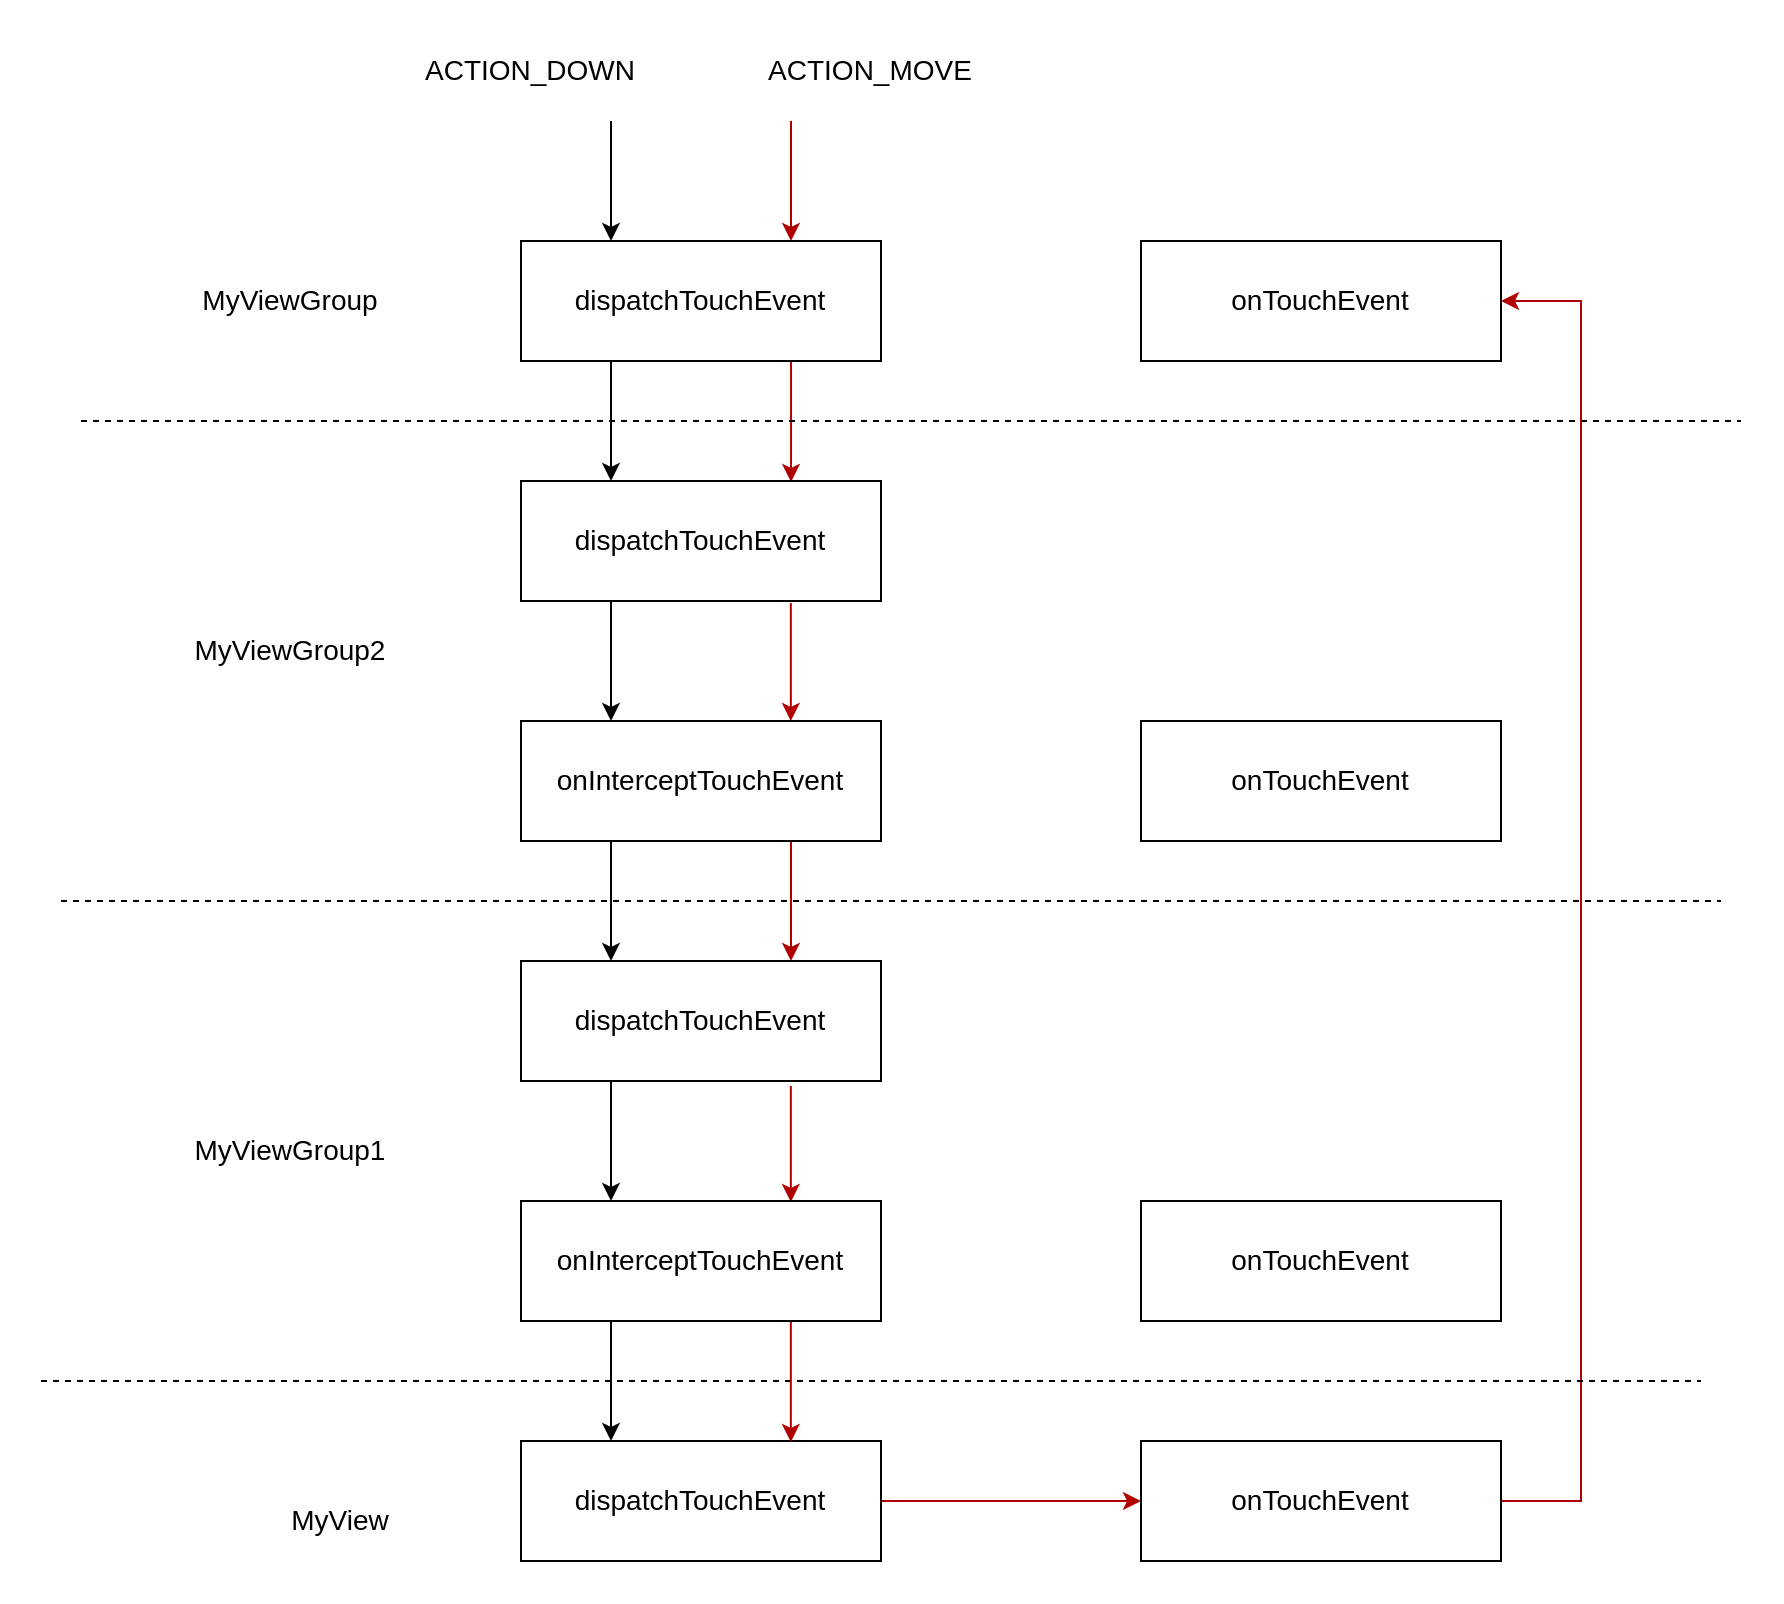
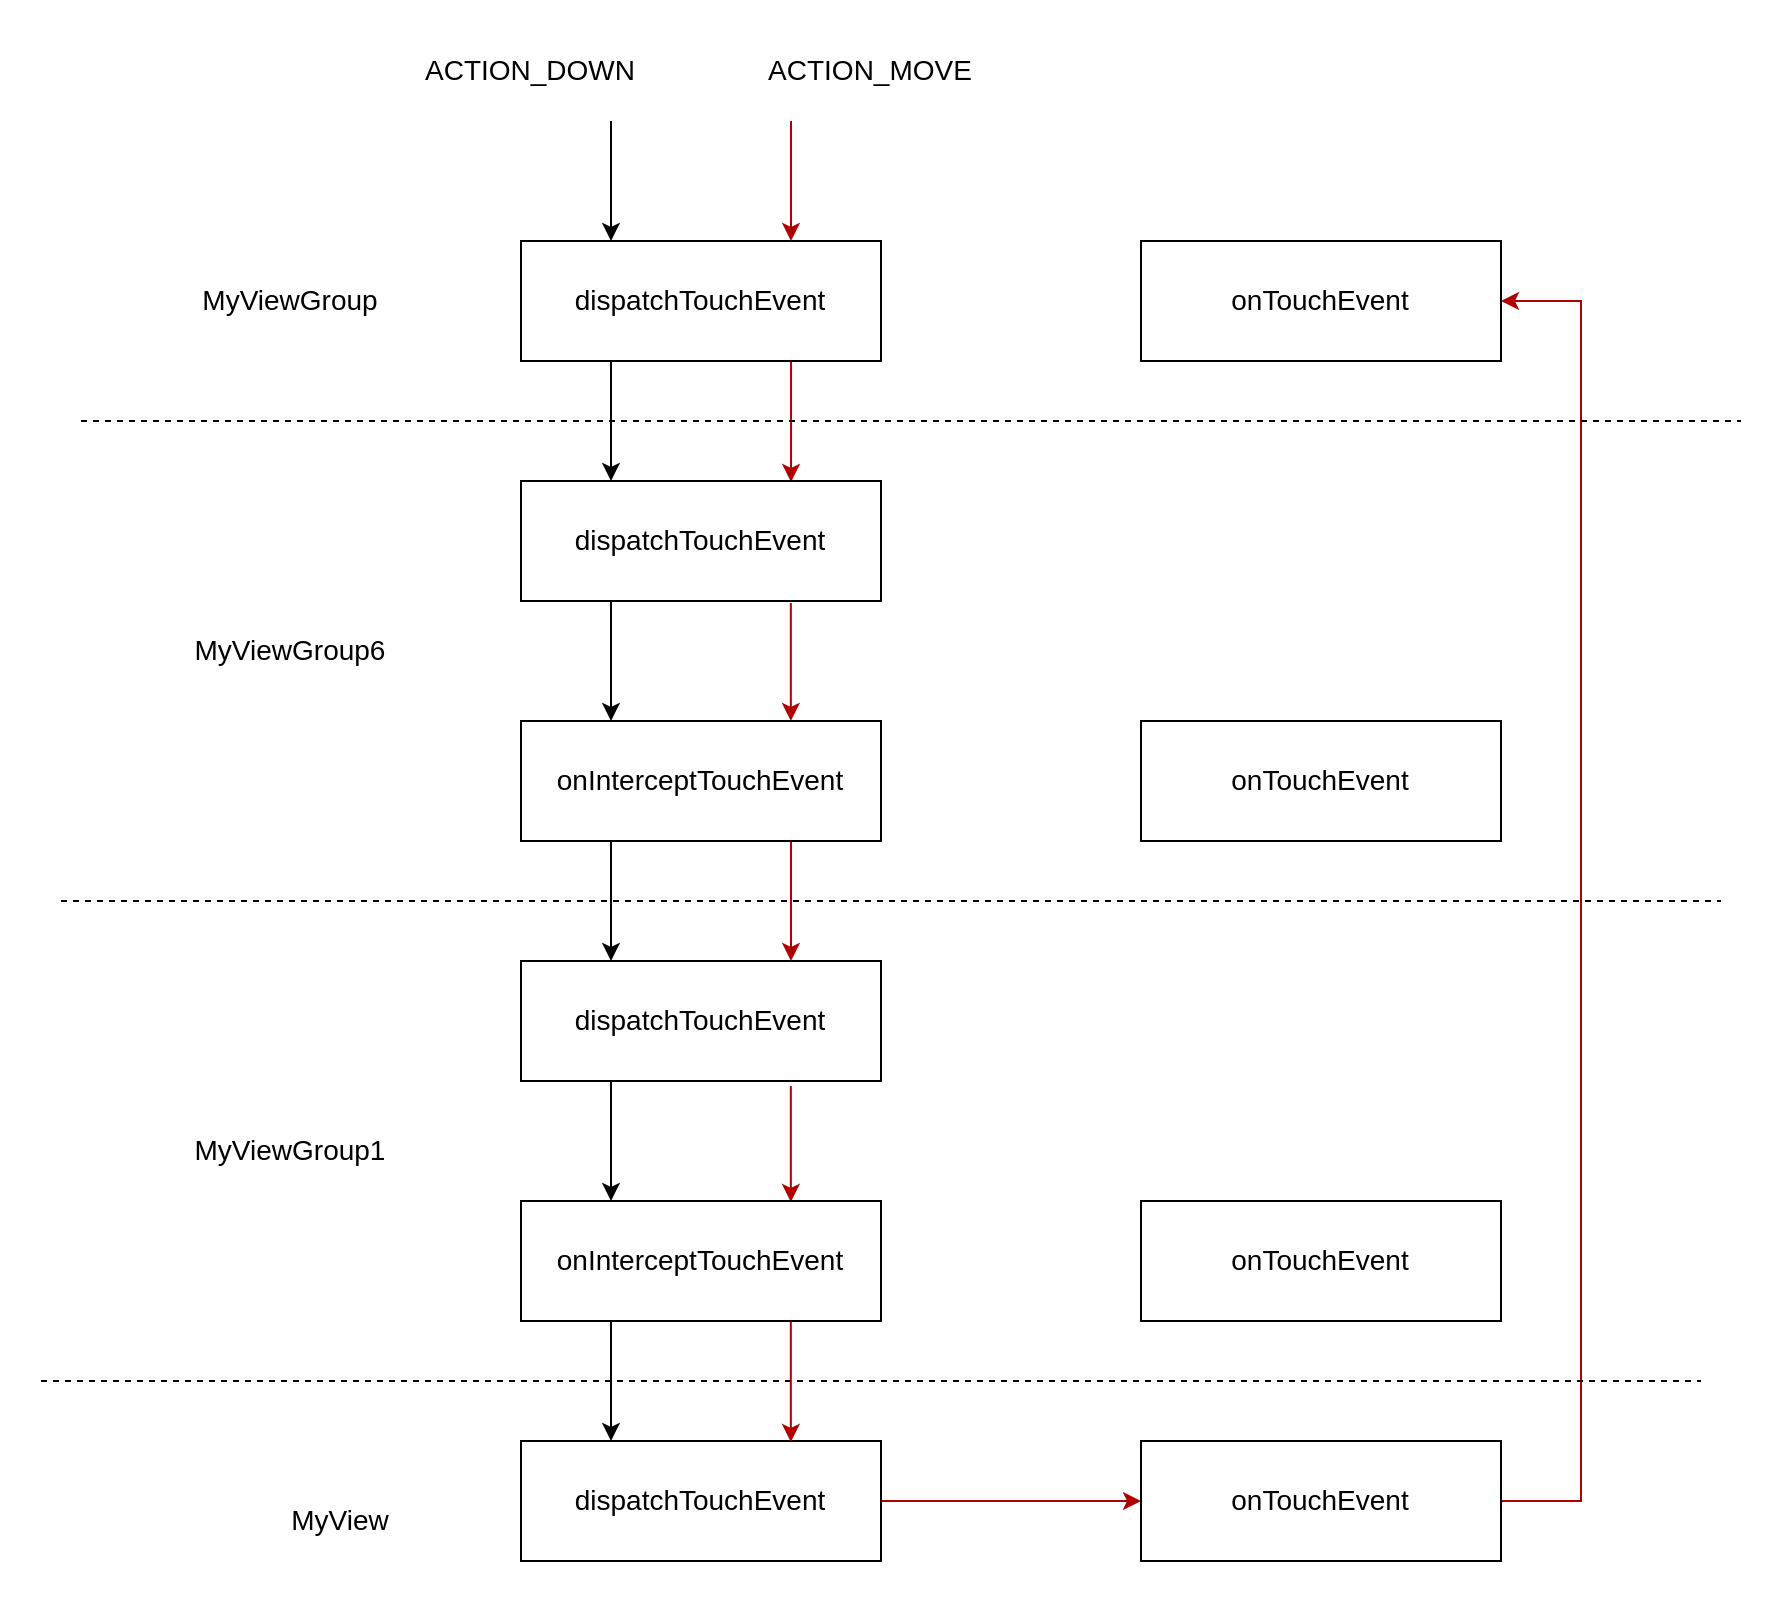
(291, 651) -> (291, 651)
